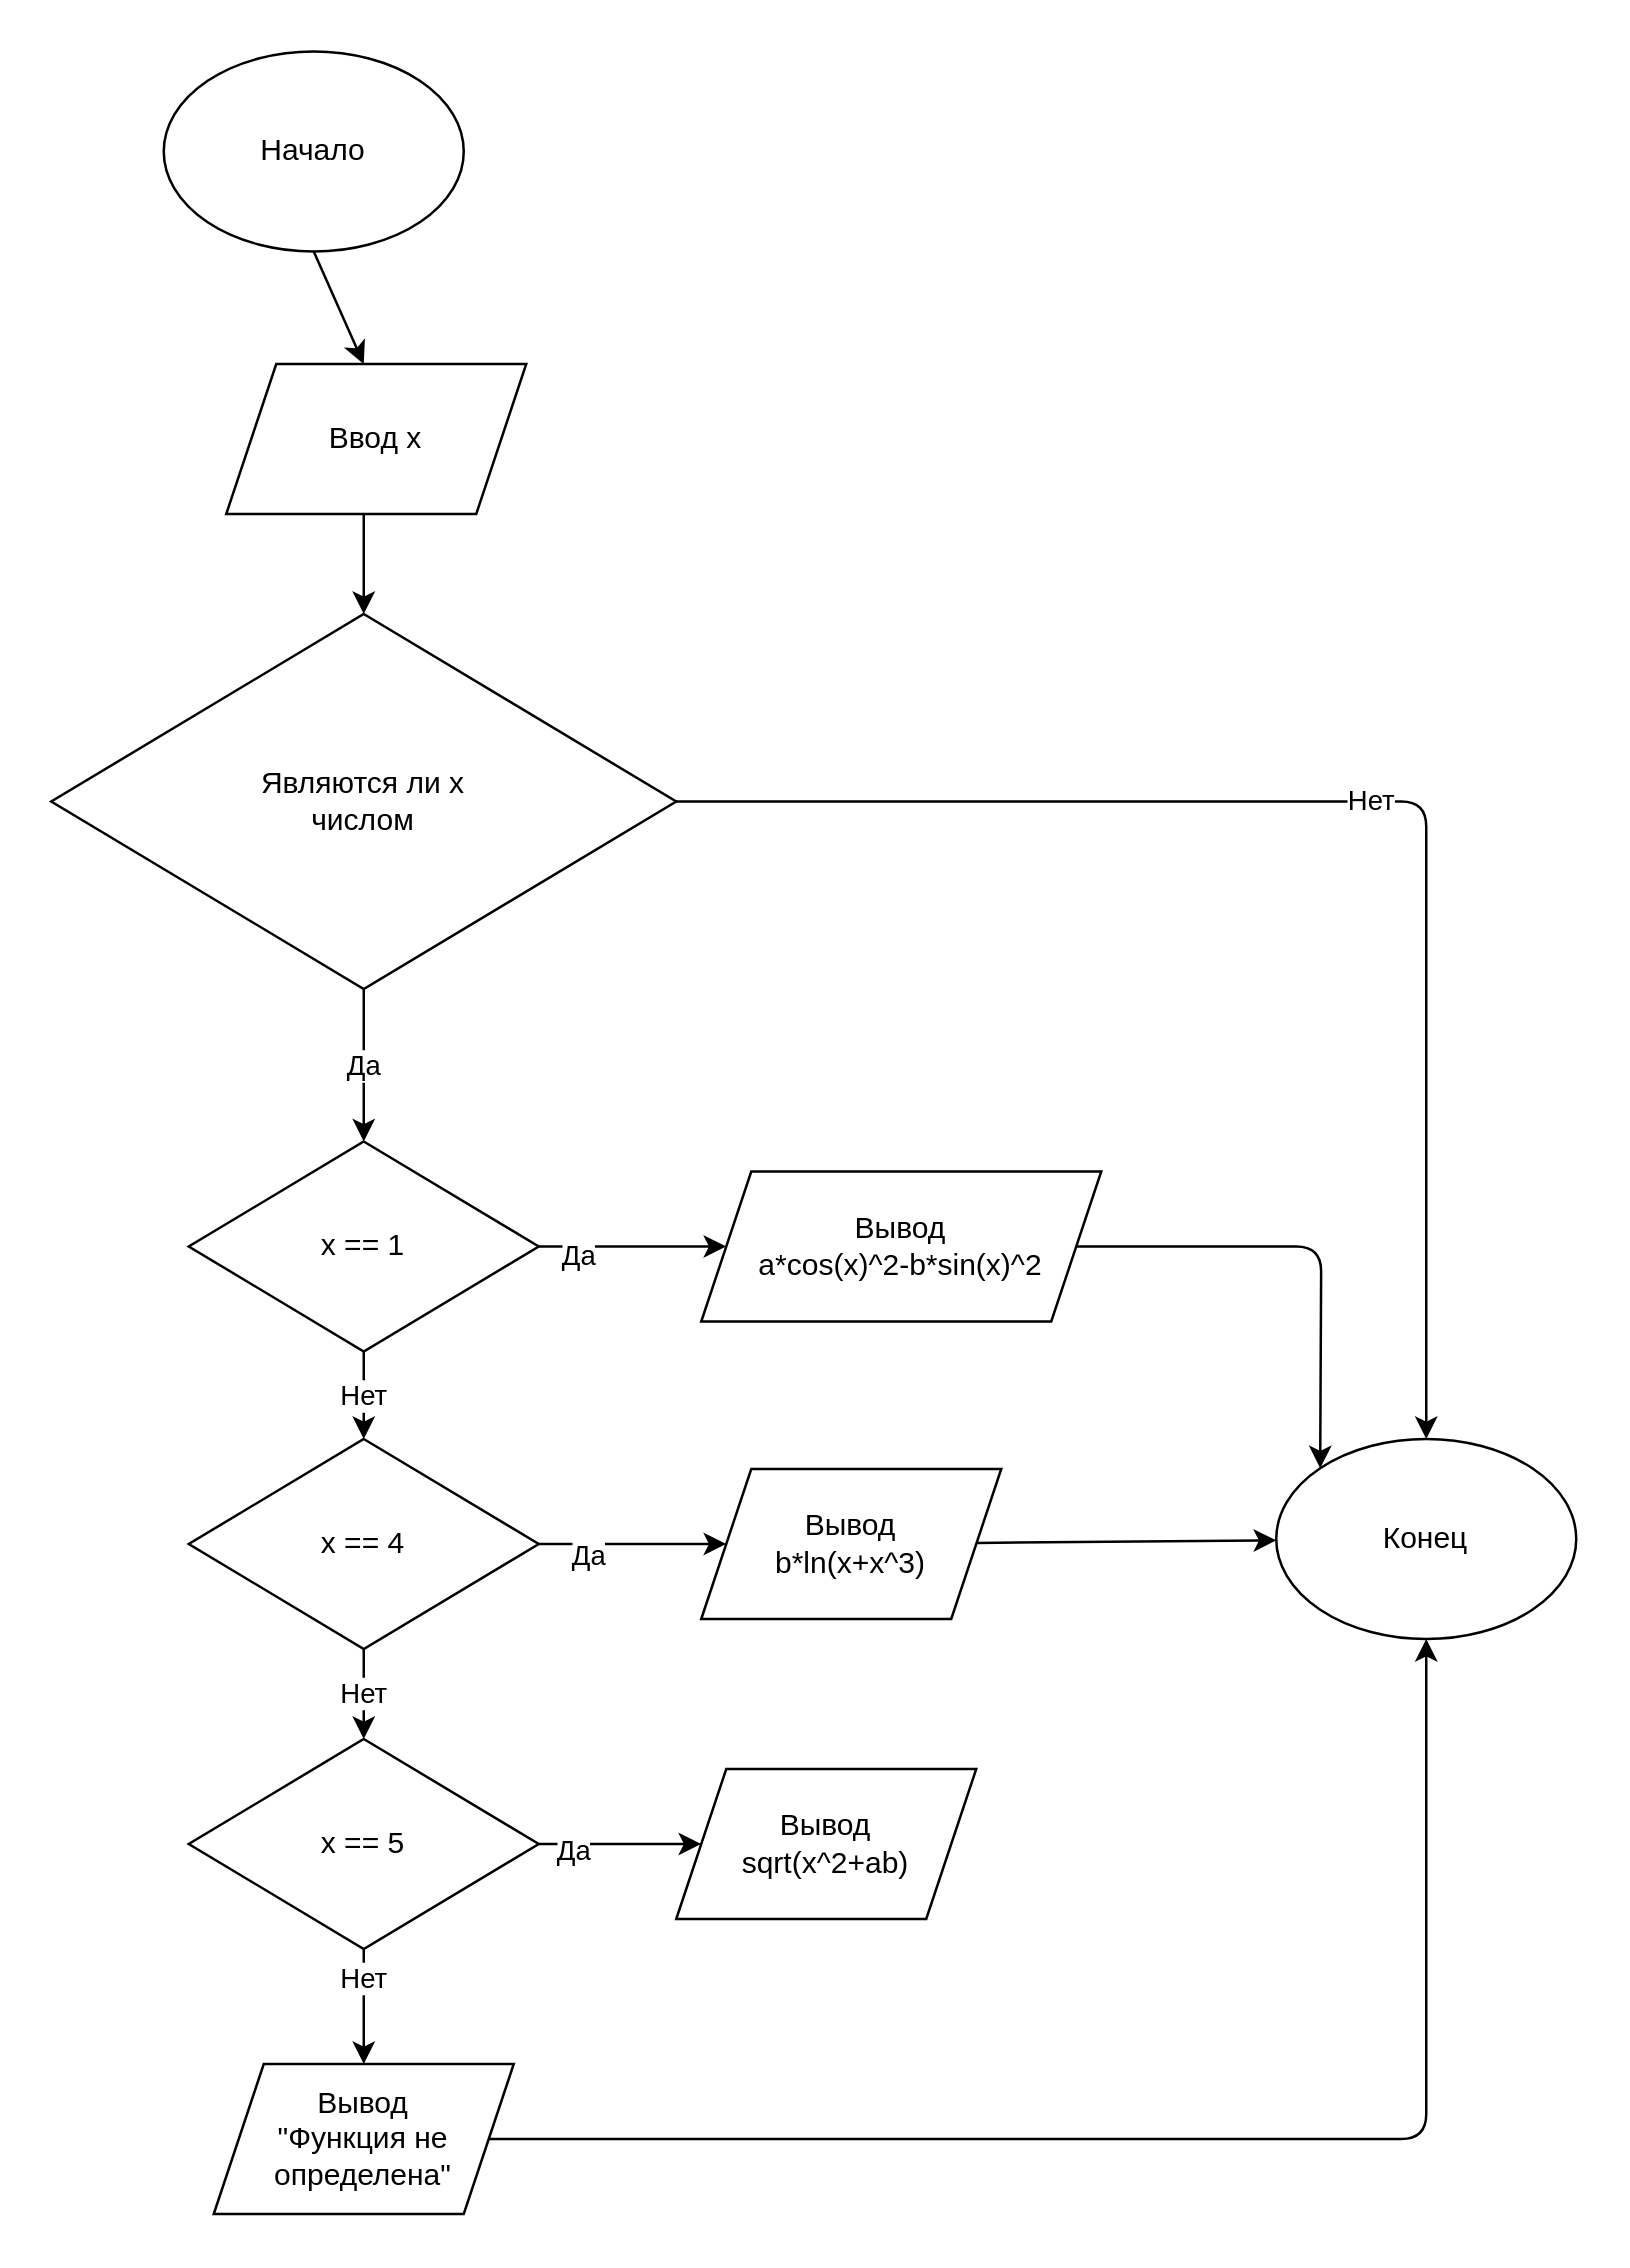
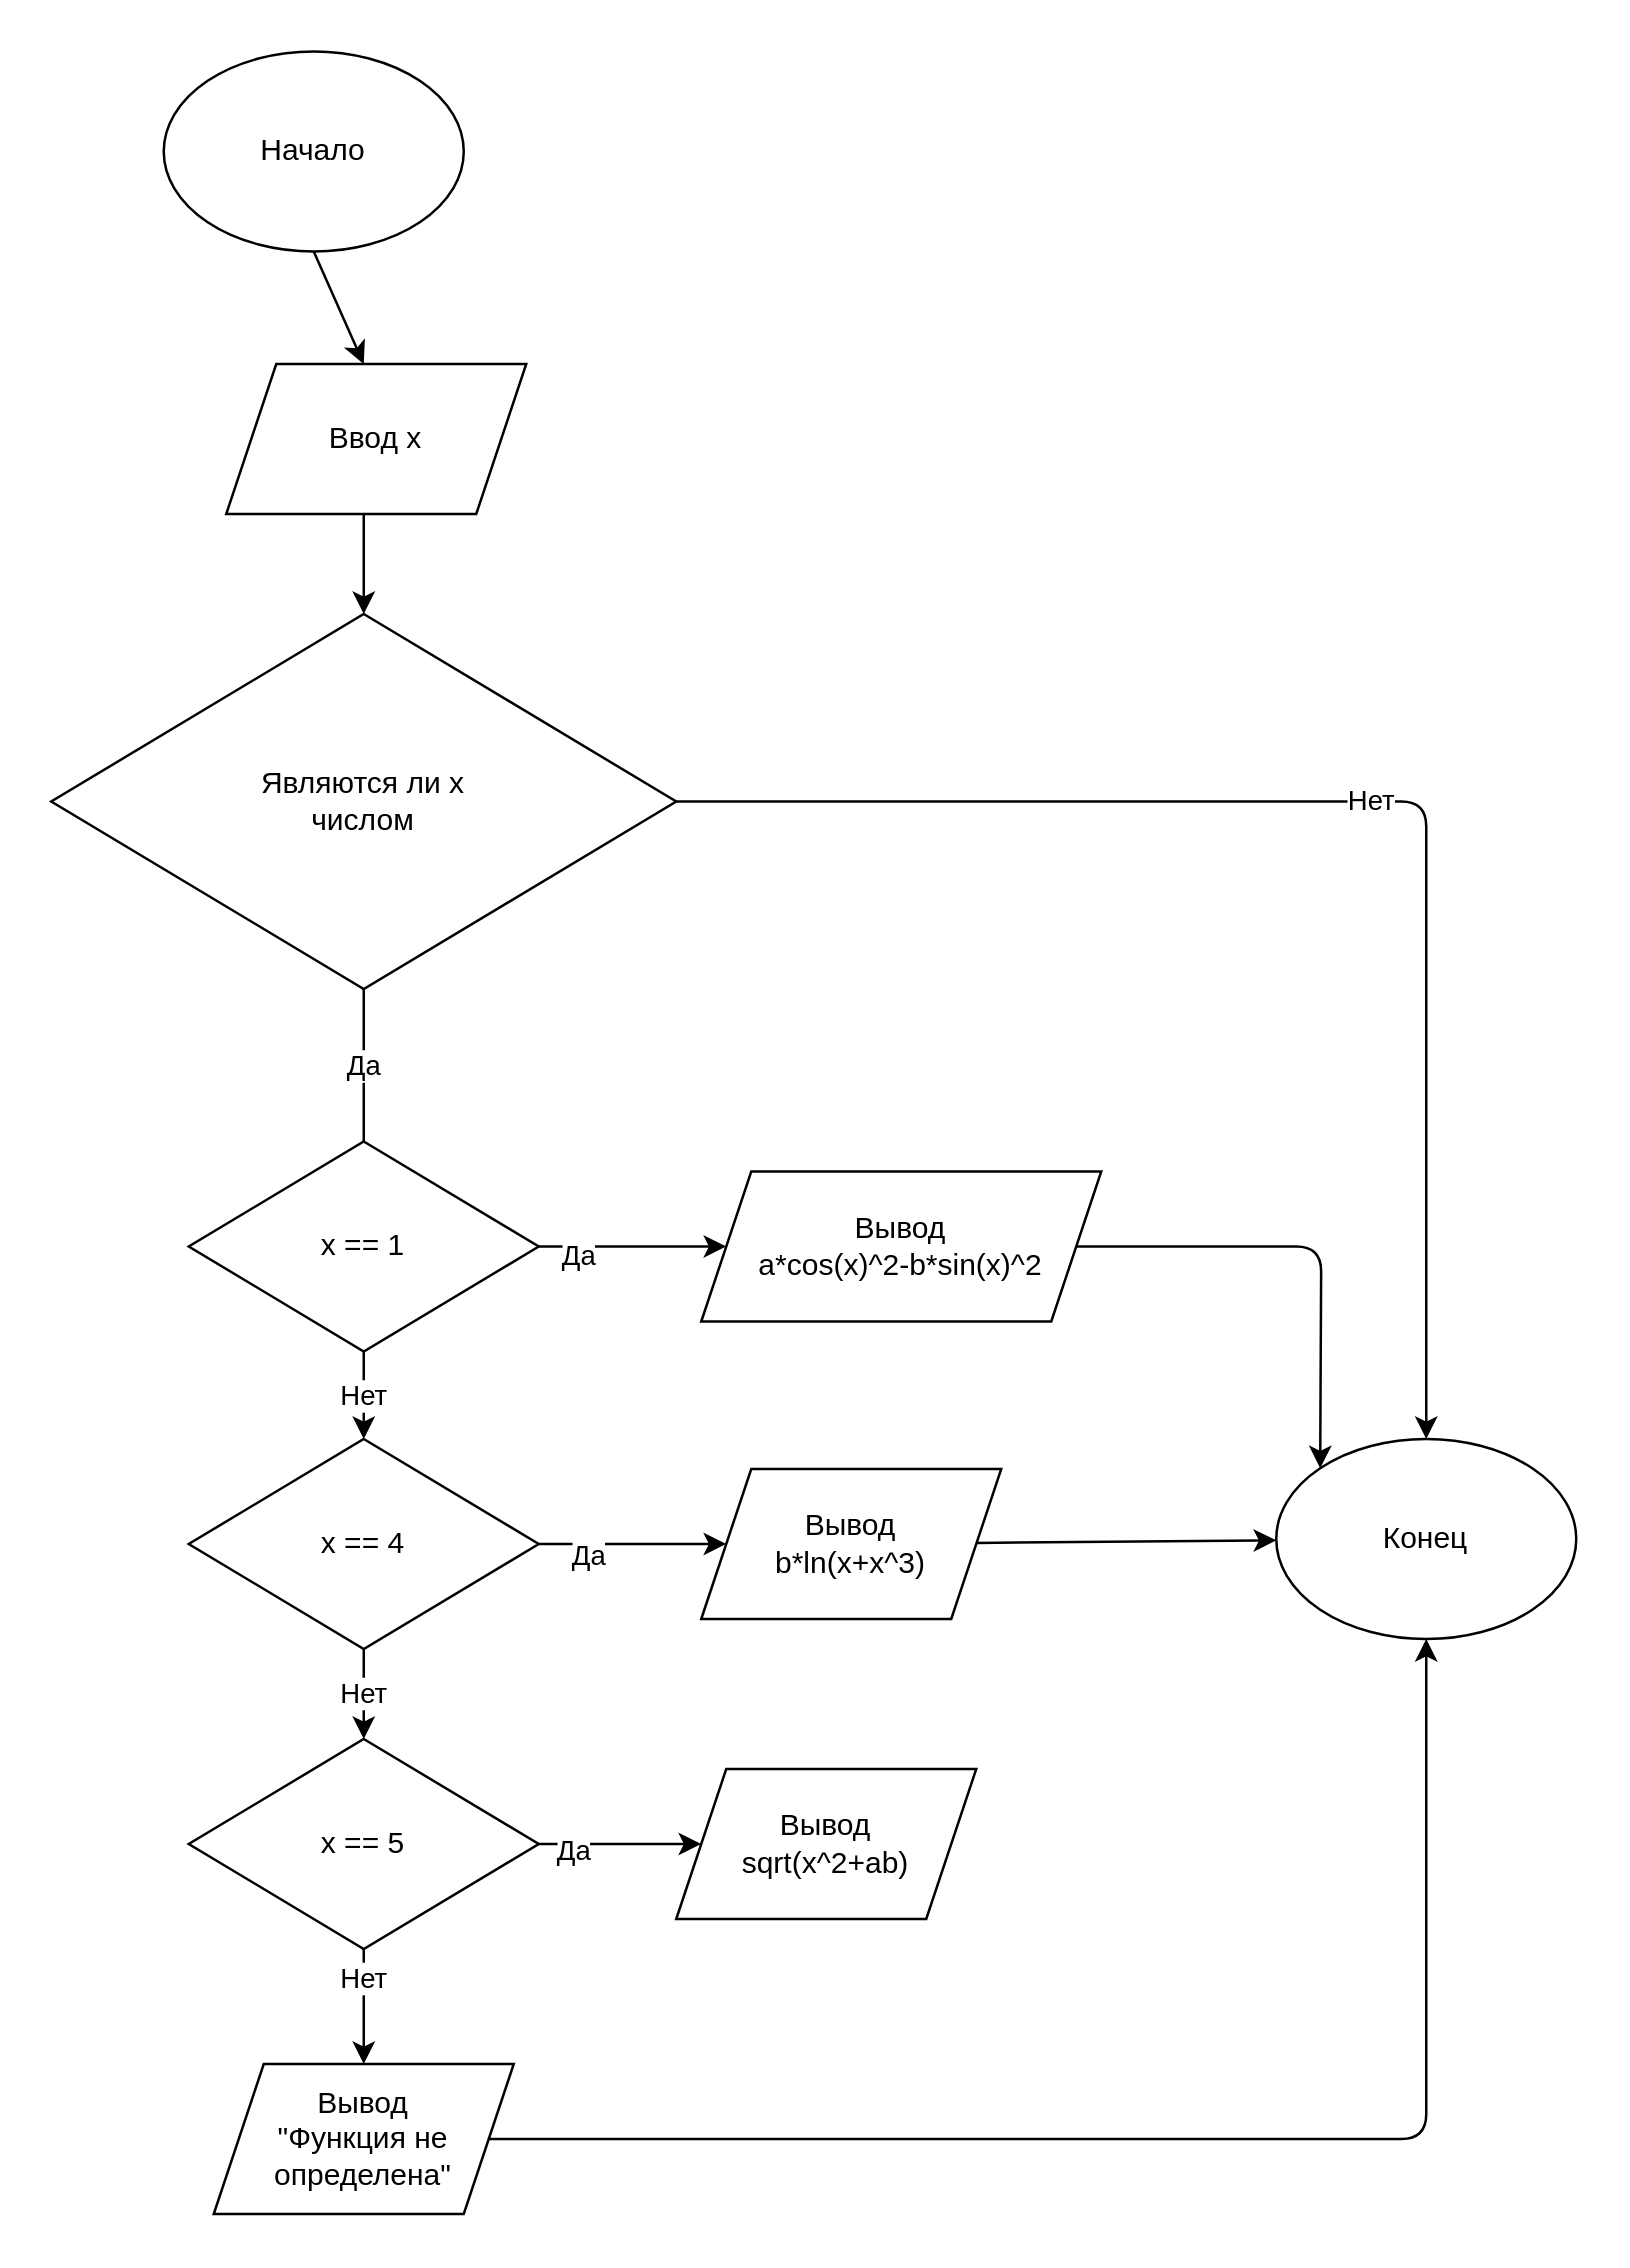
(364, 1123) -> (364, 1130)
